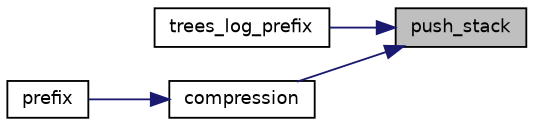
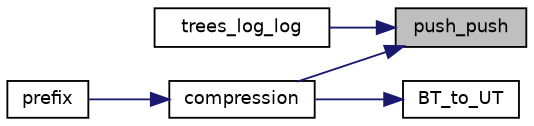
(242, 28) -> (242, 28)
(461, 28) -> (461, 28)
none -> (461, 99)
